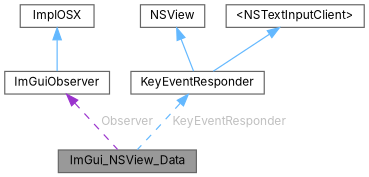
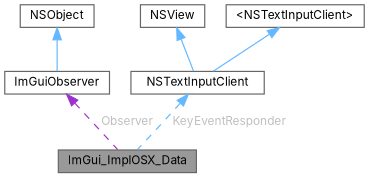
(57, 16) -> (57, 16)
(198, 83) -> (198, 83)
(127, 161) -> (127, 161)
